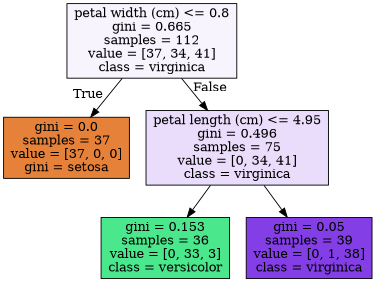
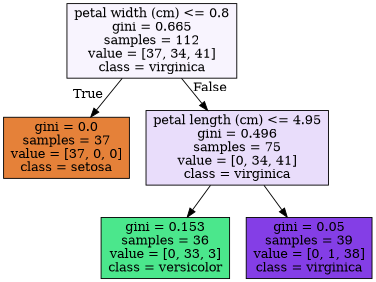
(66, 148) -> (66, 148)
